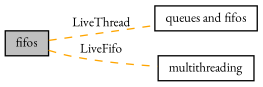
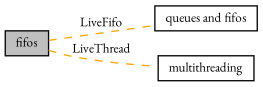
(102, 23) -> (102, 23)
(102, 49) -> (102, 49)
